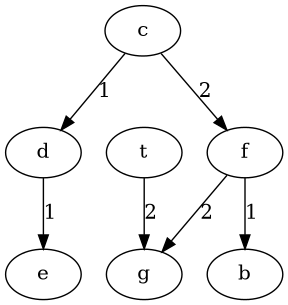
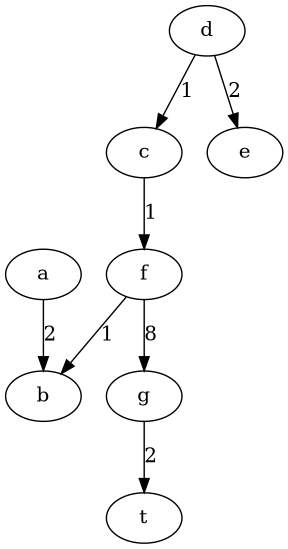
(98, 86) -> (179, 85)
(206, 92) -> (151, 214)
(144, 206) -> (144, 450)
(50, 214) -> (235, 92)
(207, 214) -> (151, 335)
none -> (43, 274)
